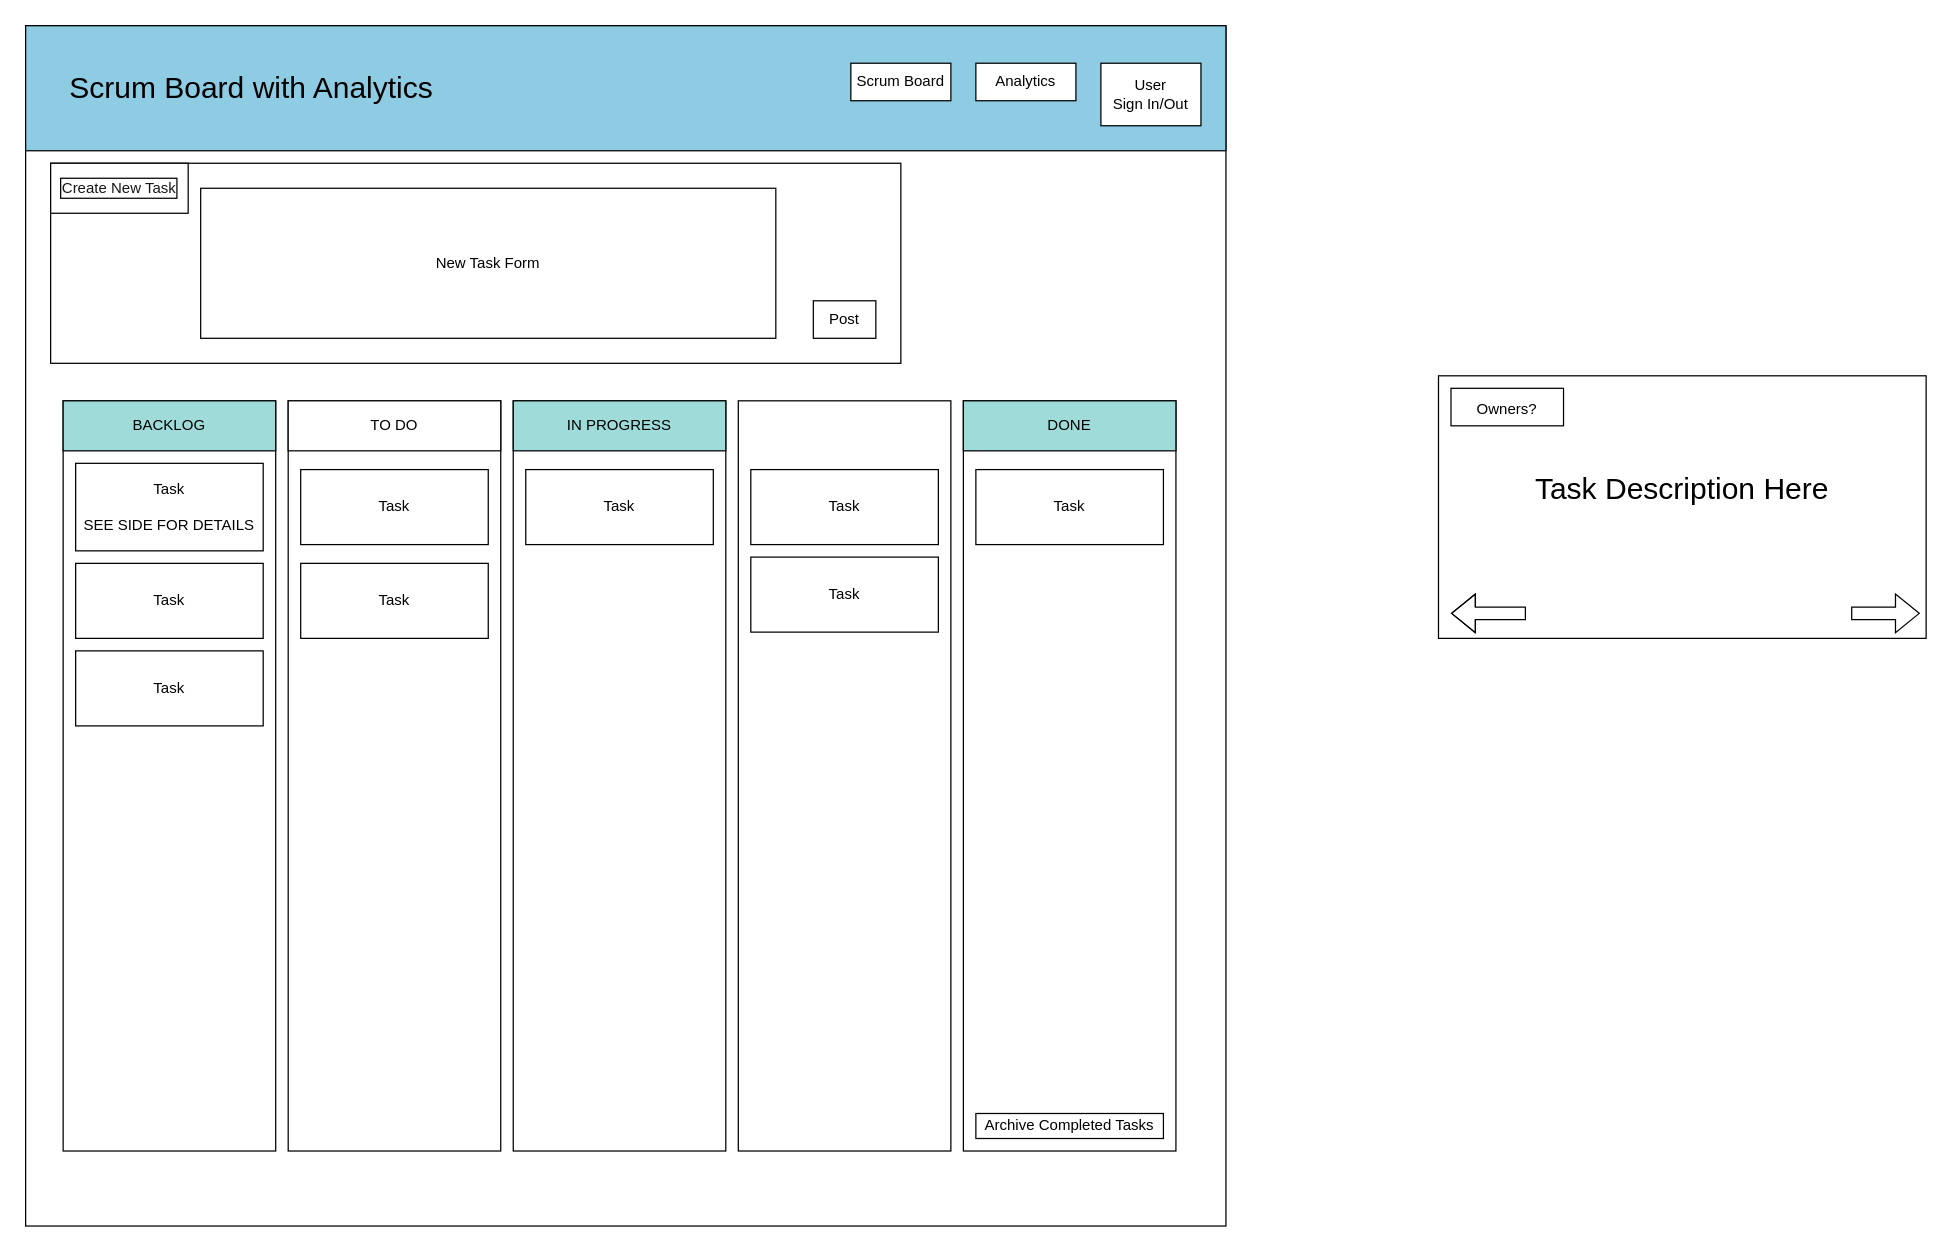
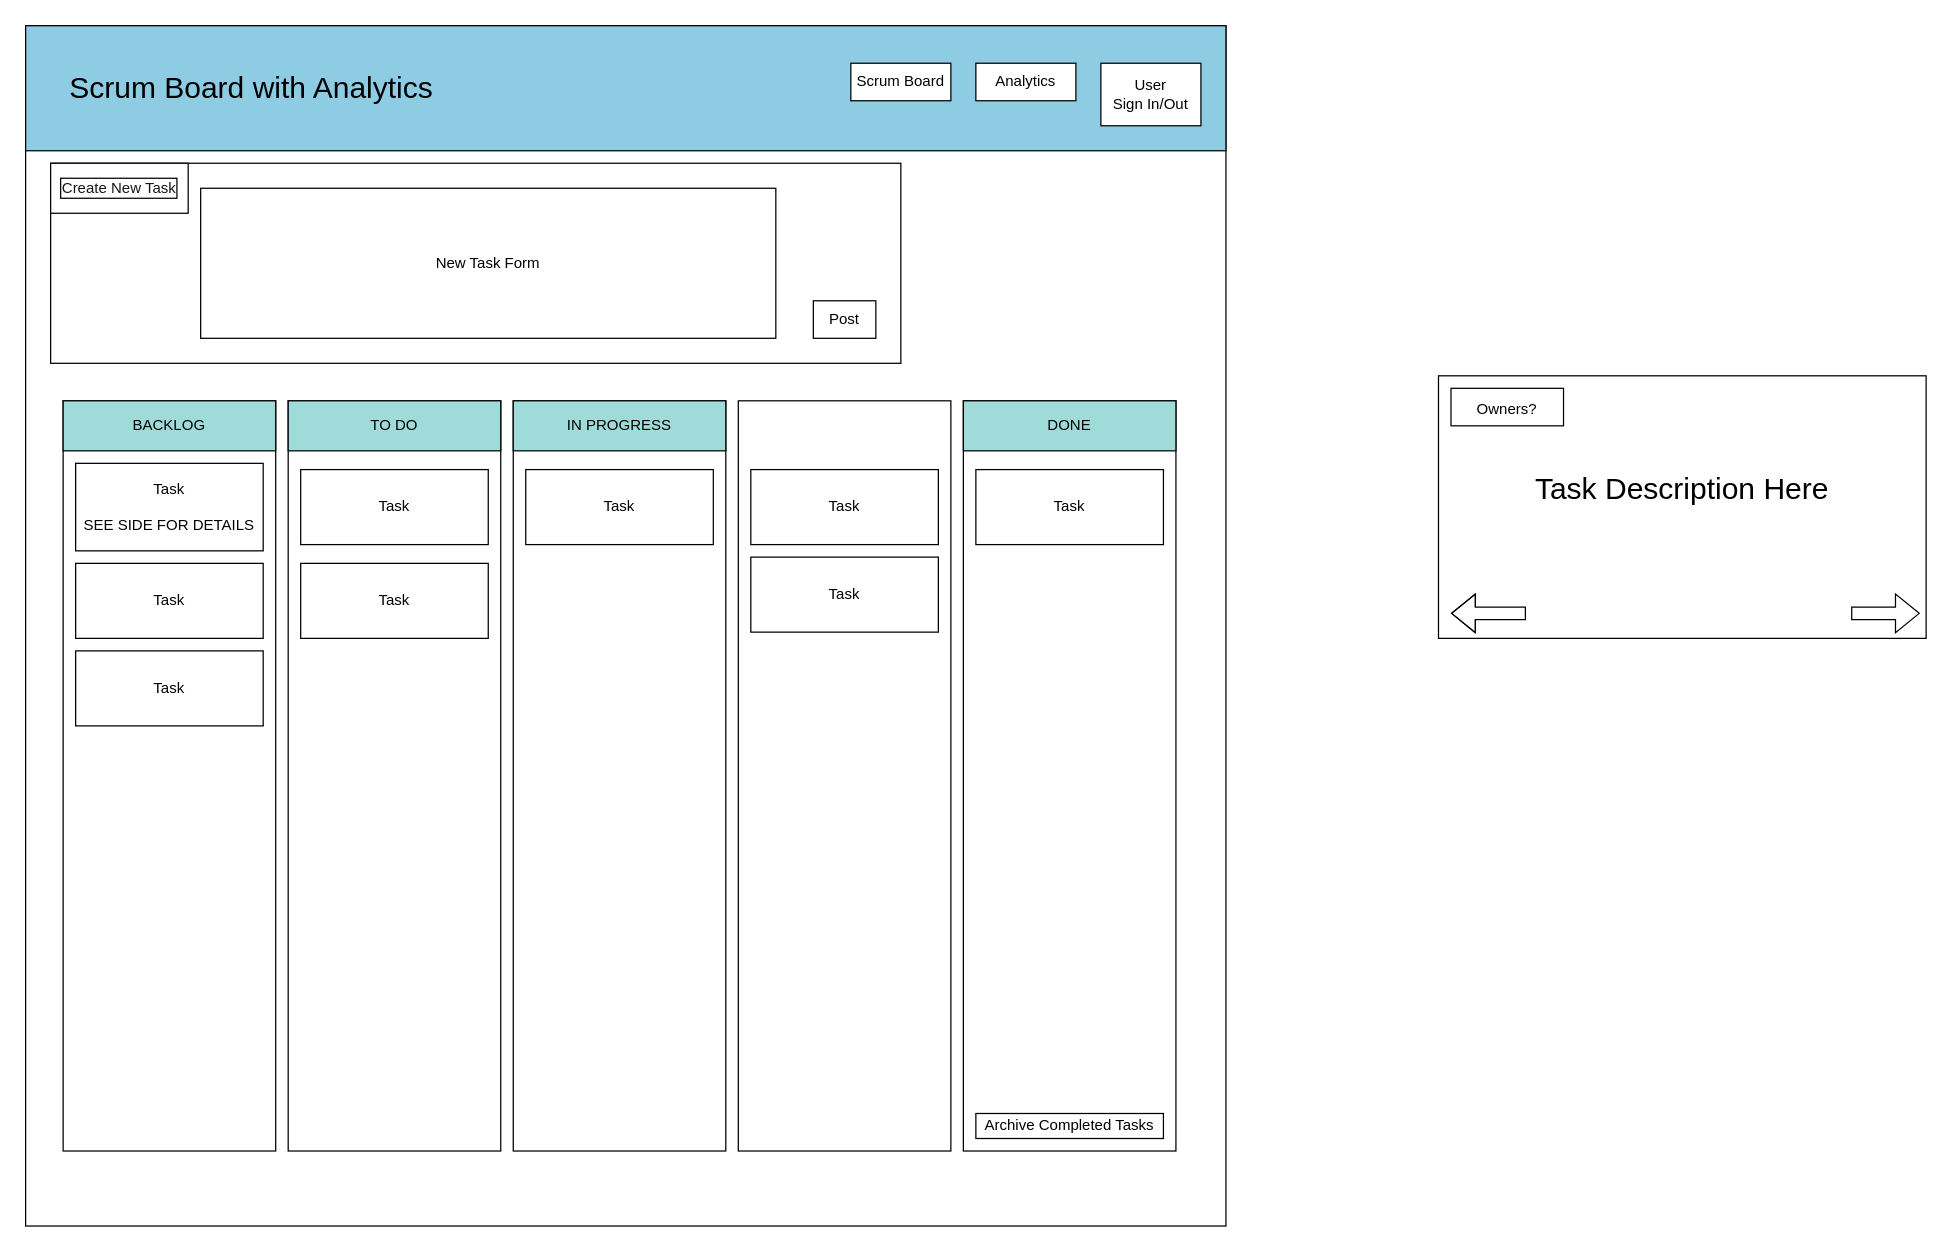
(394, 426) -> (394, 426)
